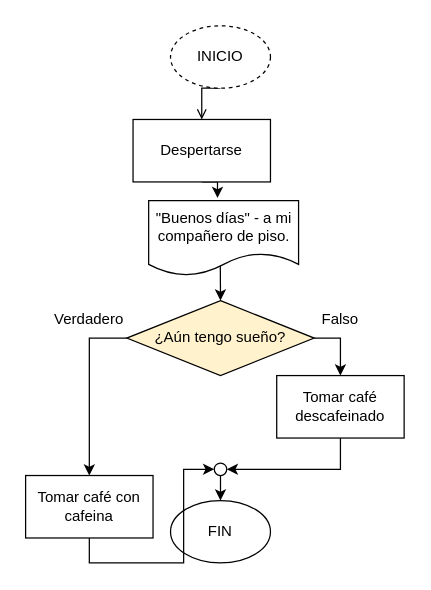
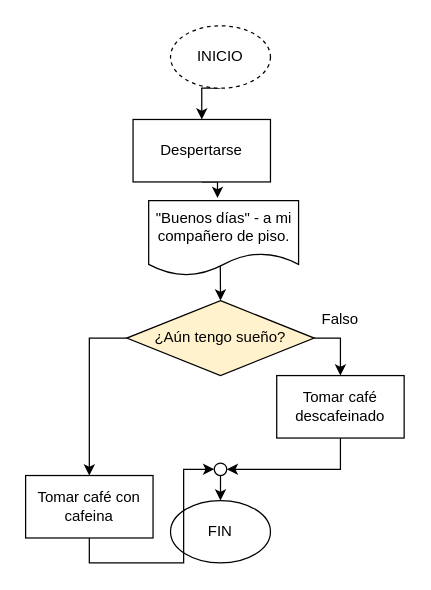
(202, 111) -> (202, 109)
(89, 319) -> none
